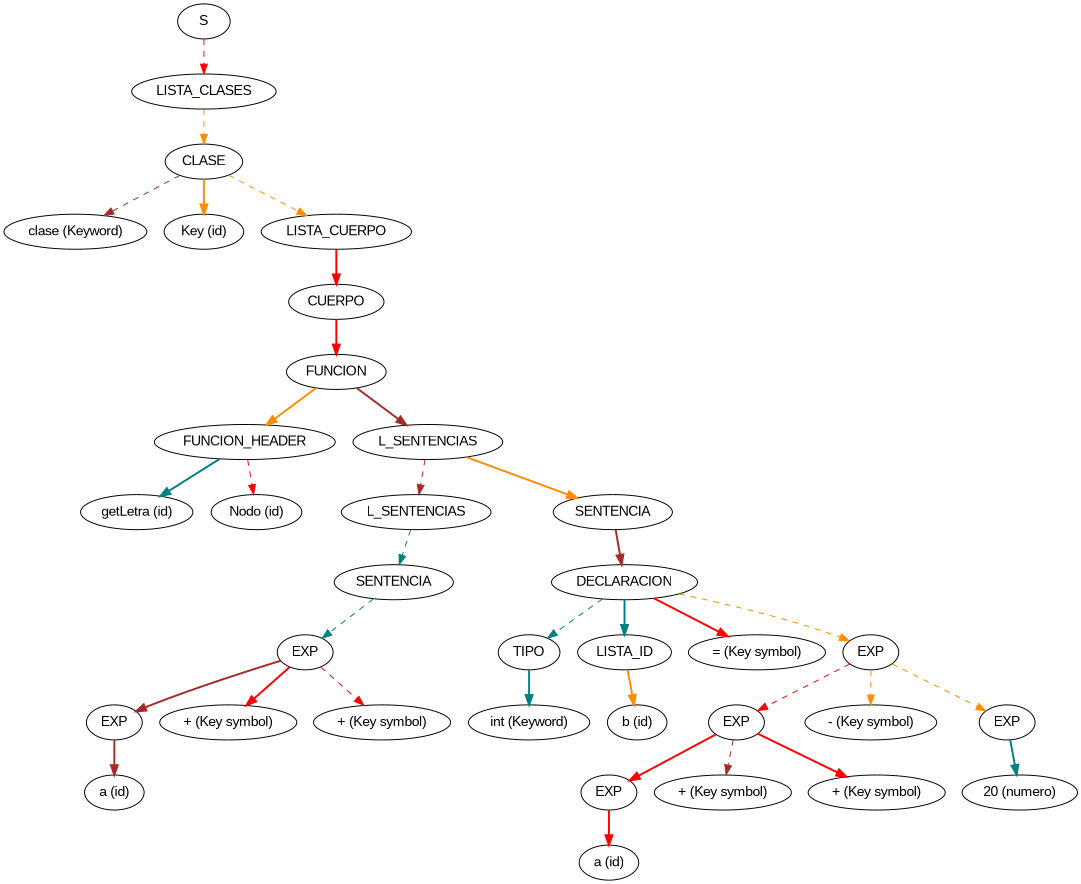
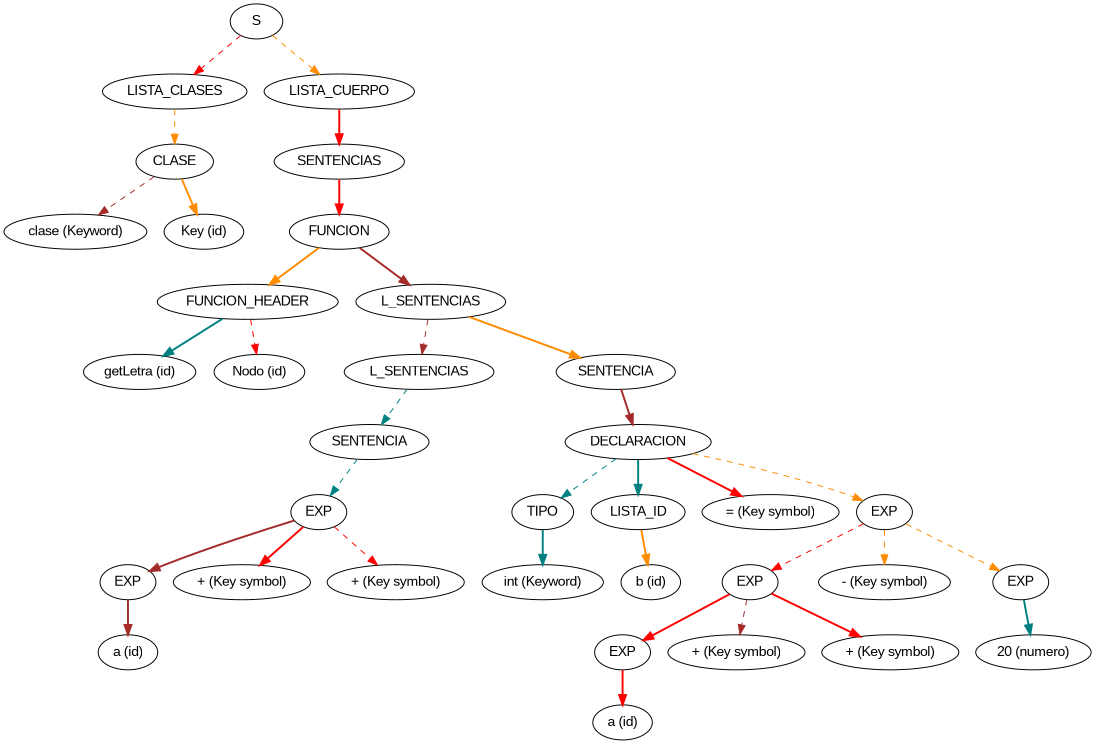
(263, 193) -> (292, 52)
(336, 302) -> (339, 162)
